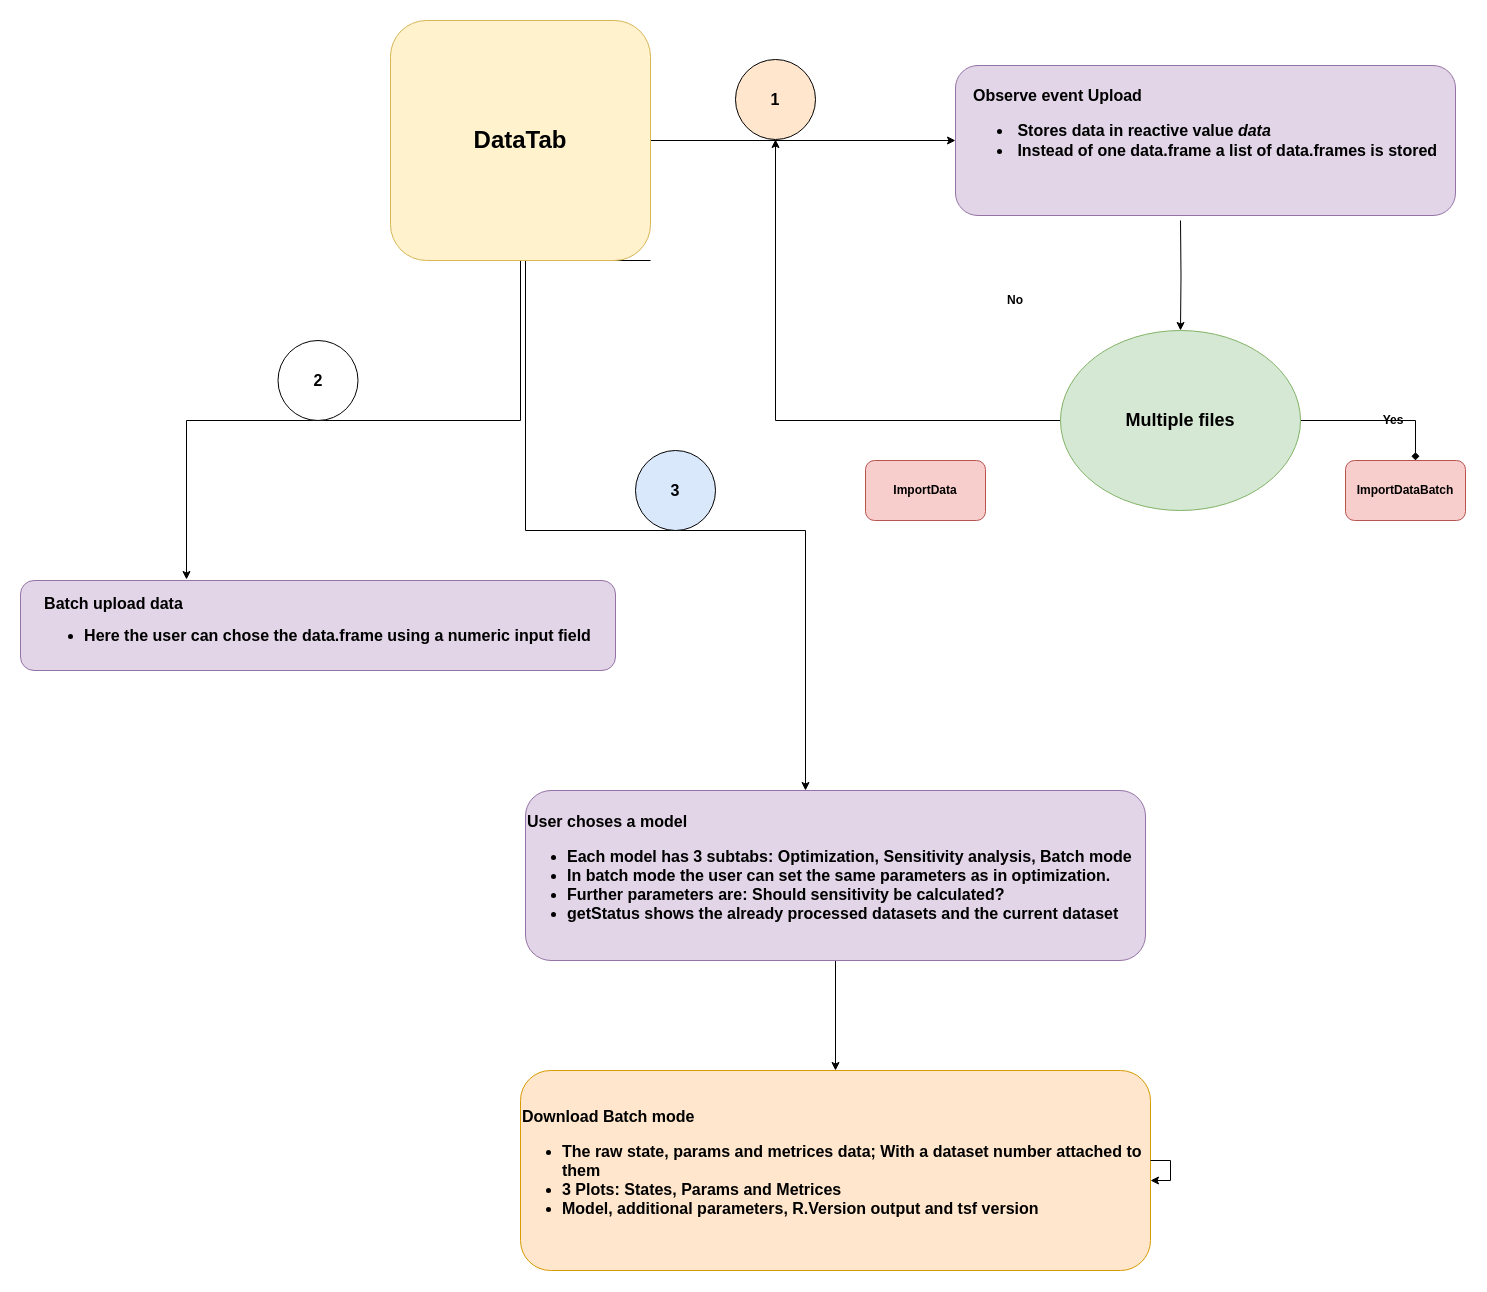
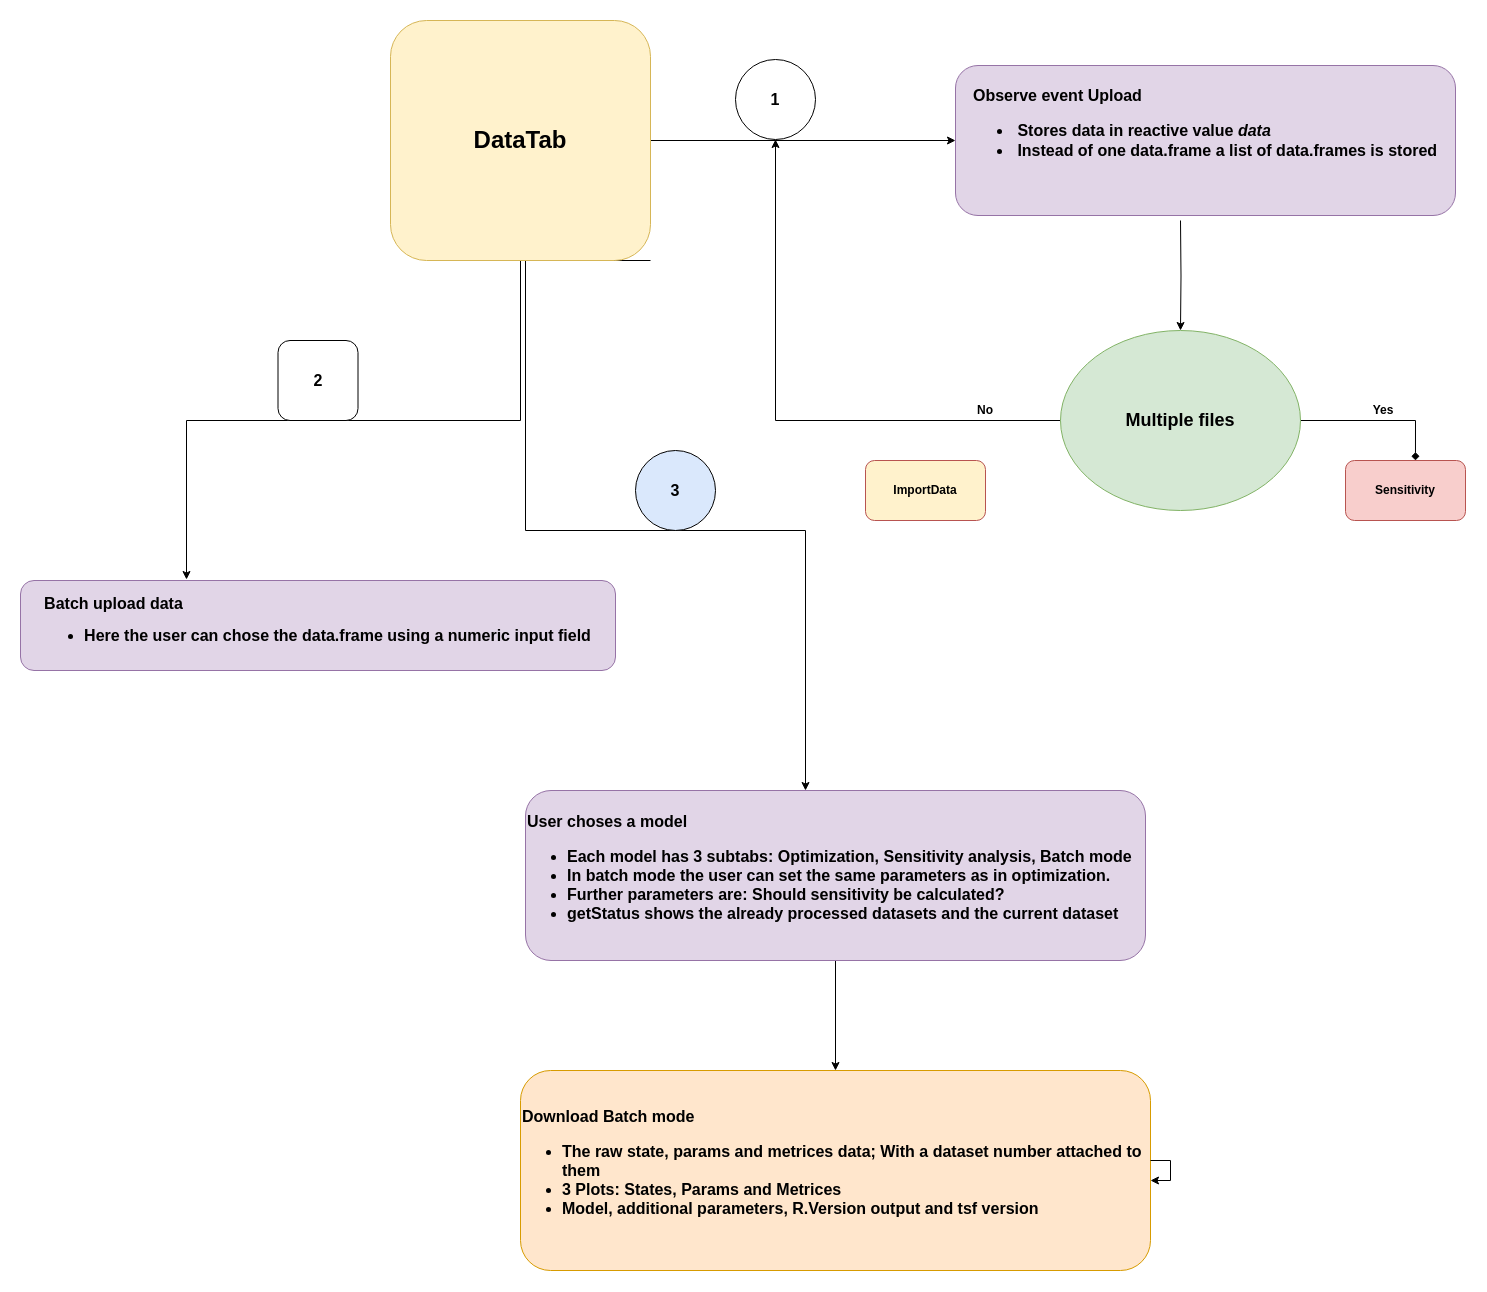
(776, 100) -> (776, 100)
(1016, 301) -> (986, 411)
(318, 381) -> (318, 381)
(1394, 421) -> (1384, 411)
(926, 491) -> (926, 491)
(1406, 491) -> (1406, 491)
